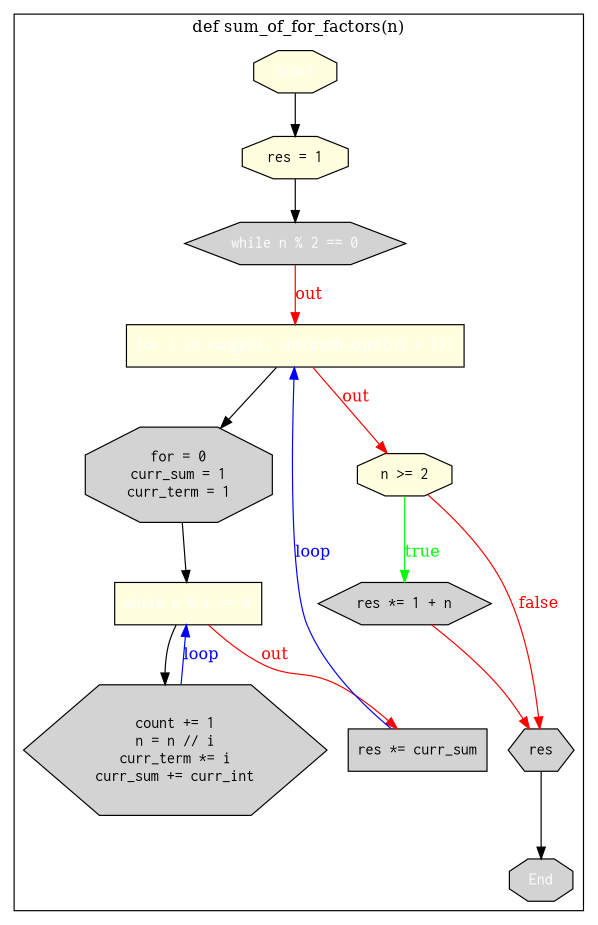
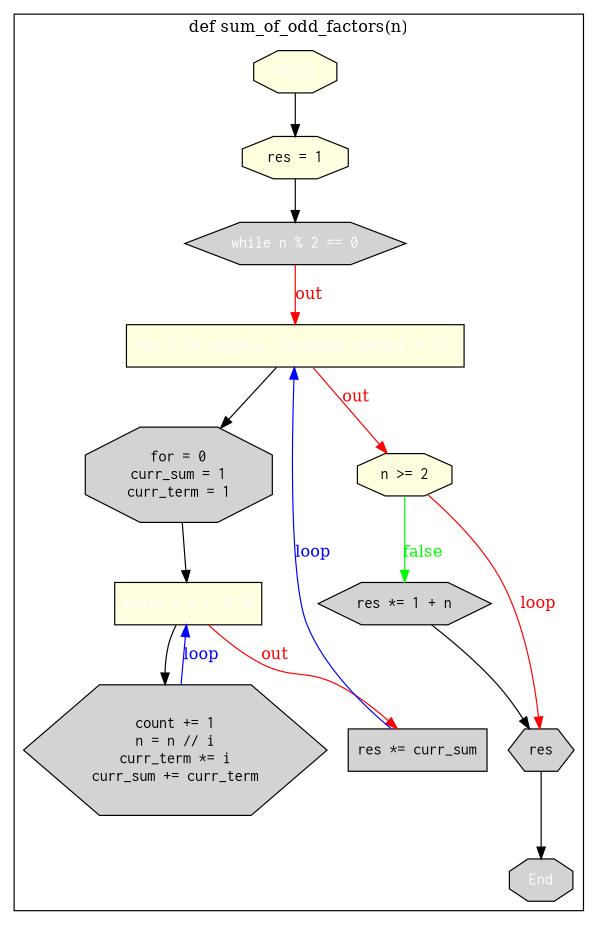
(299, 28) -> (299, 28)
(423, 552) -> (423, 552)
(539, 604) -> (539, 604)
(481, 668) -> (481, 668)
(175, 750) -> (175, 750)
